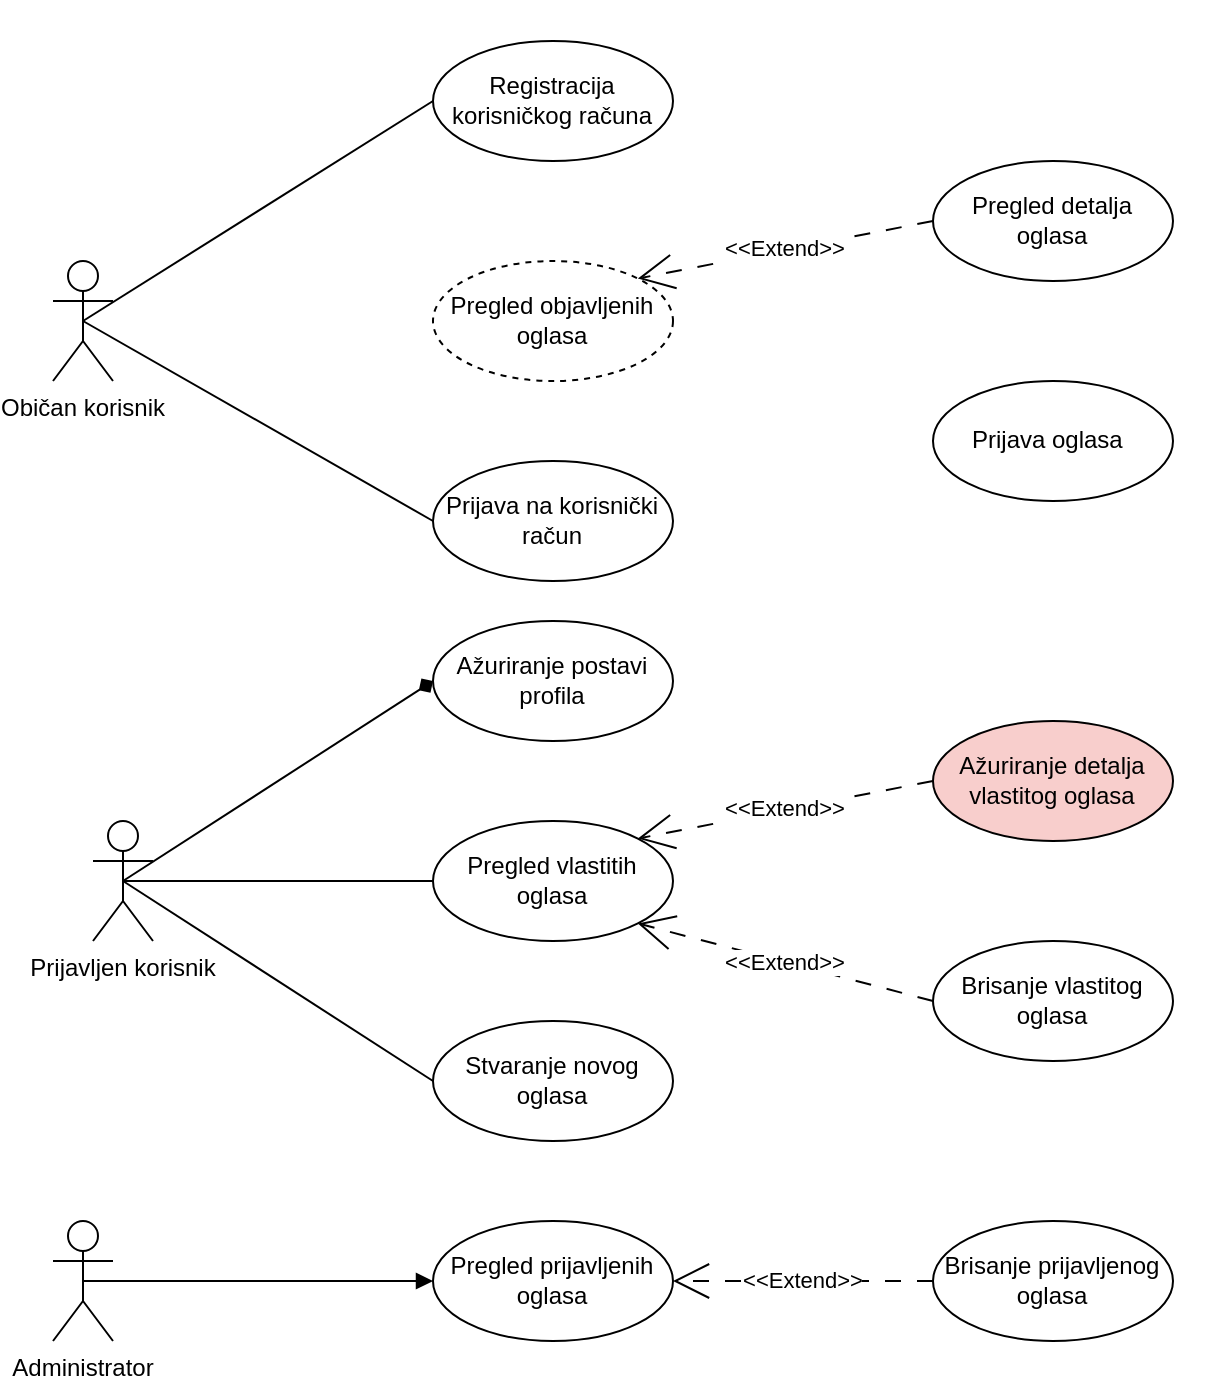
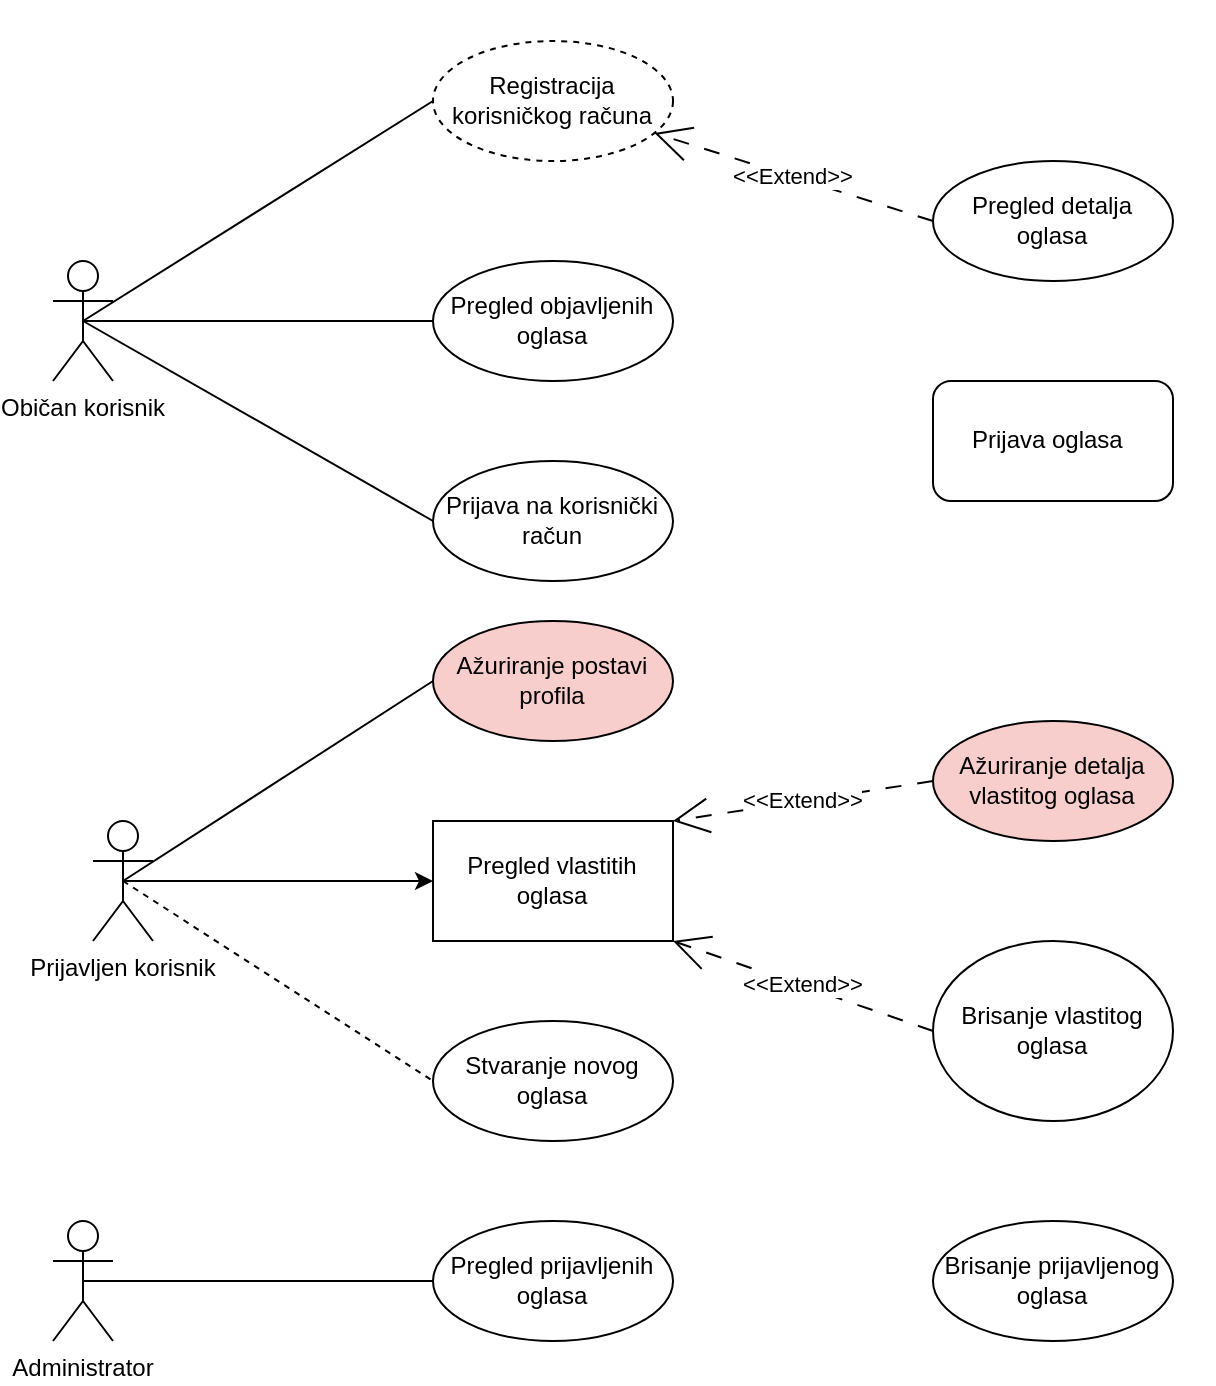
(553, 101) -> (553, 101)
(793, 248) -> (791, 176)
none -> (267, 321)
(553, 321) -> (553, 321)
(1053, 441) -> (1053, 441)
(553, 681) -> (553, 681)
(418, 690) -> (425, 686)
(423, 881) -> (418, 881)
(553, 881) -> (553, 881)
(281, 983) -> (281, 983)
(1053, 1001) -> (1053, 1031)
(415, 1281) -> (422, 1281)
(797, 1281) -> none
